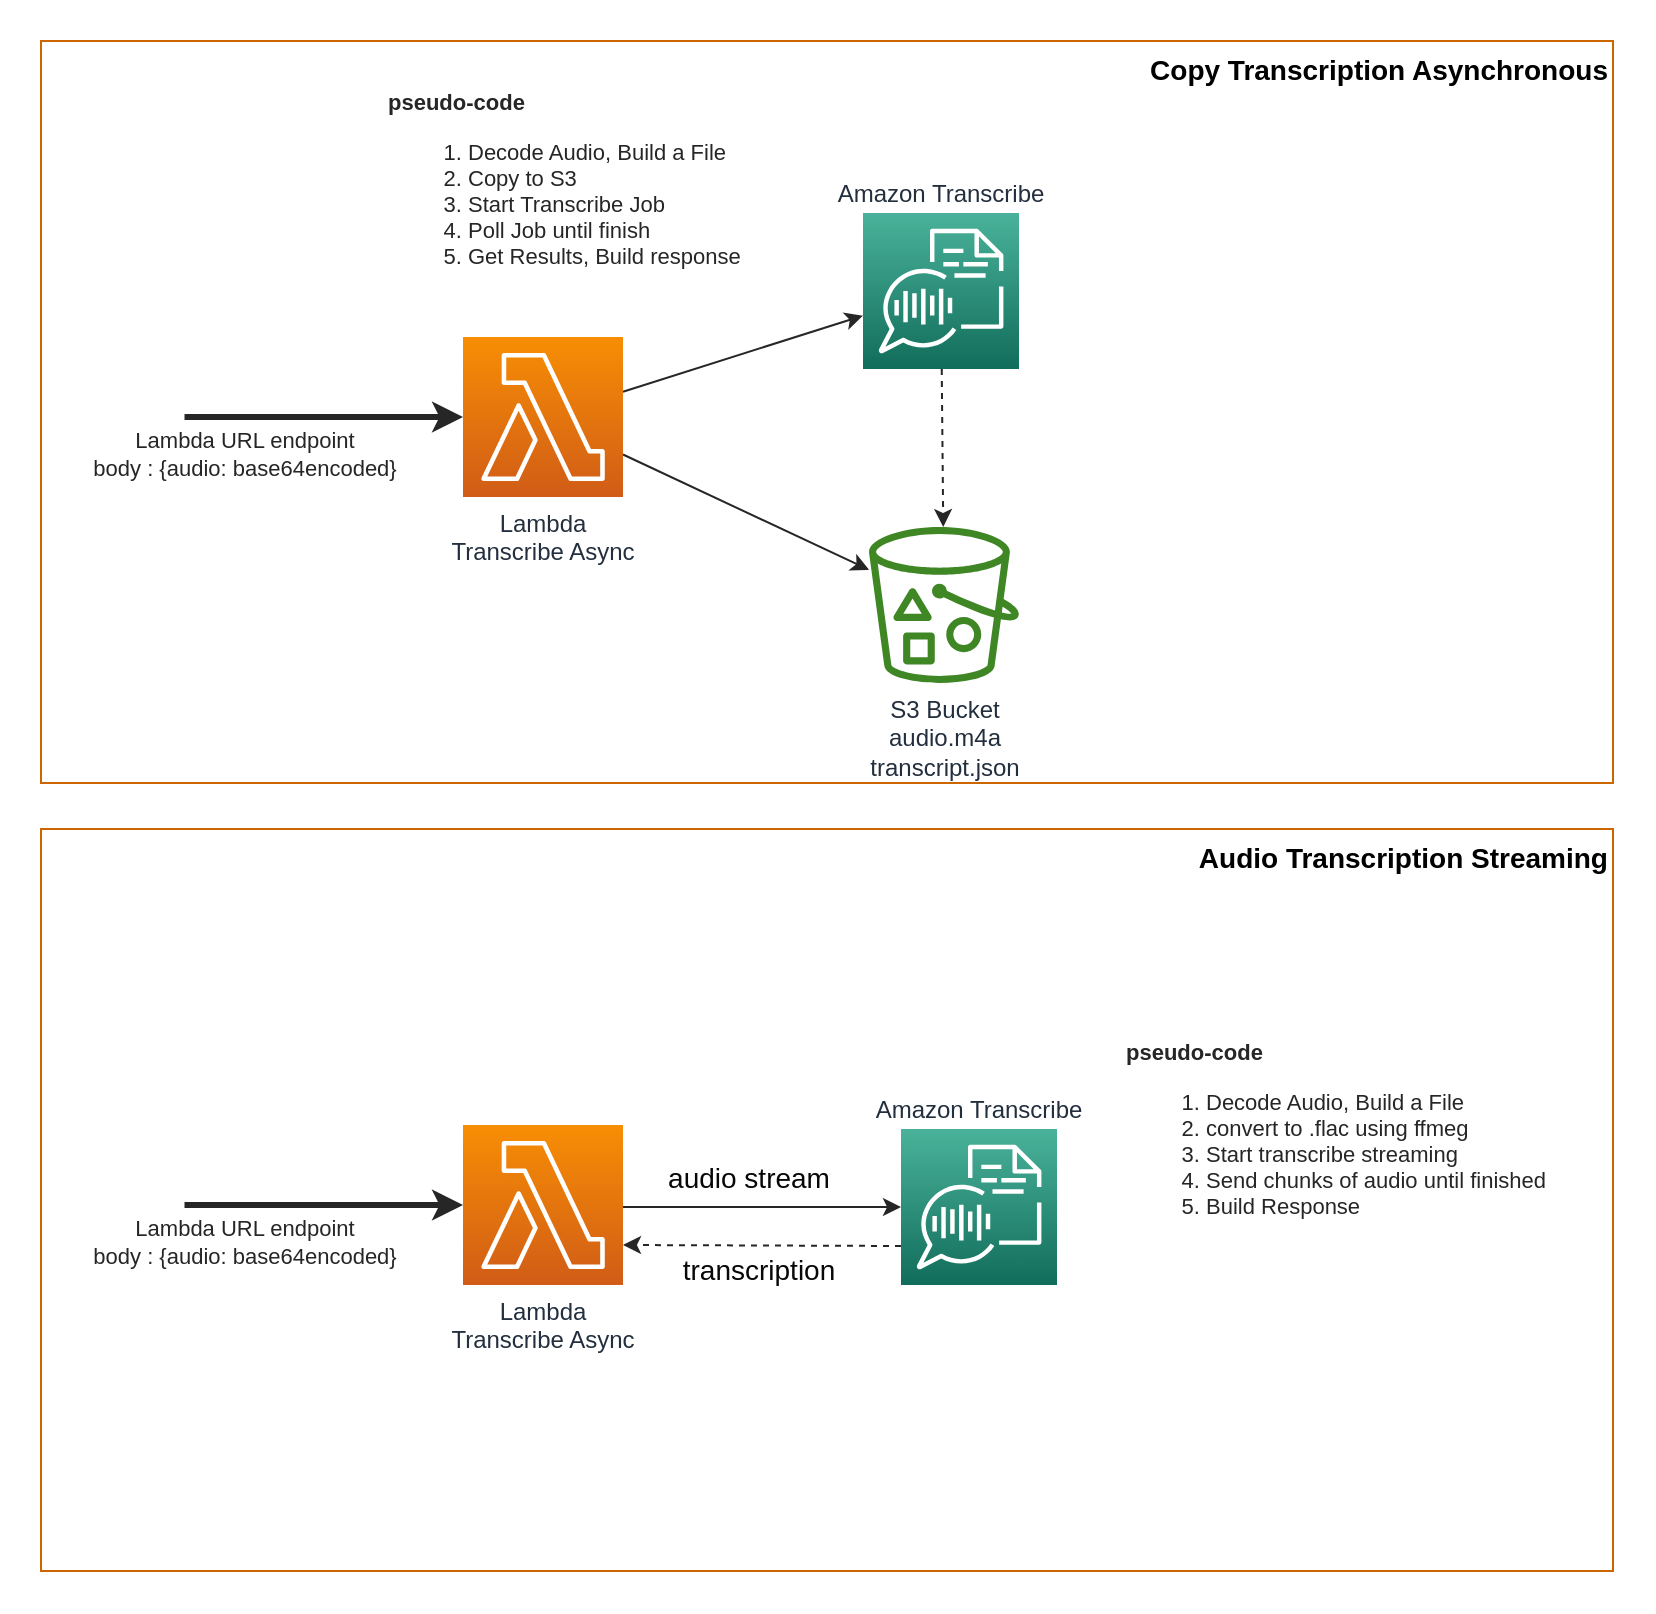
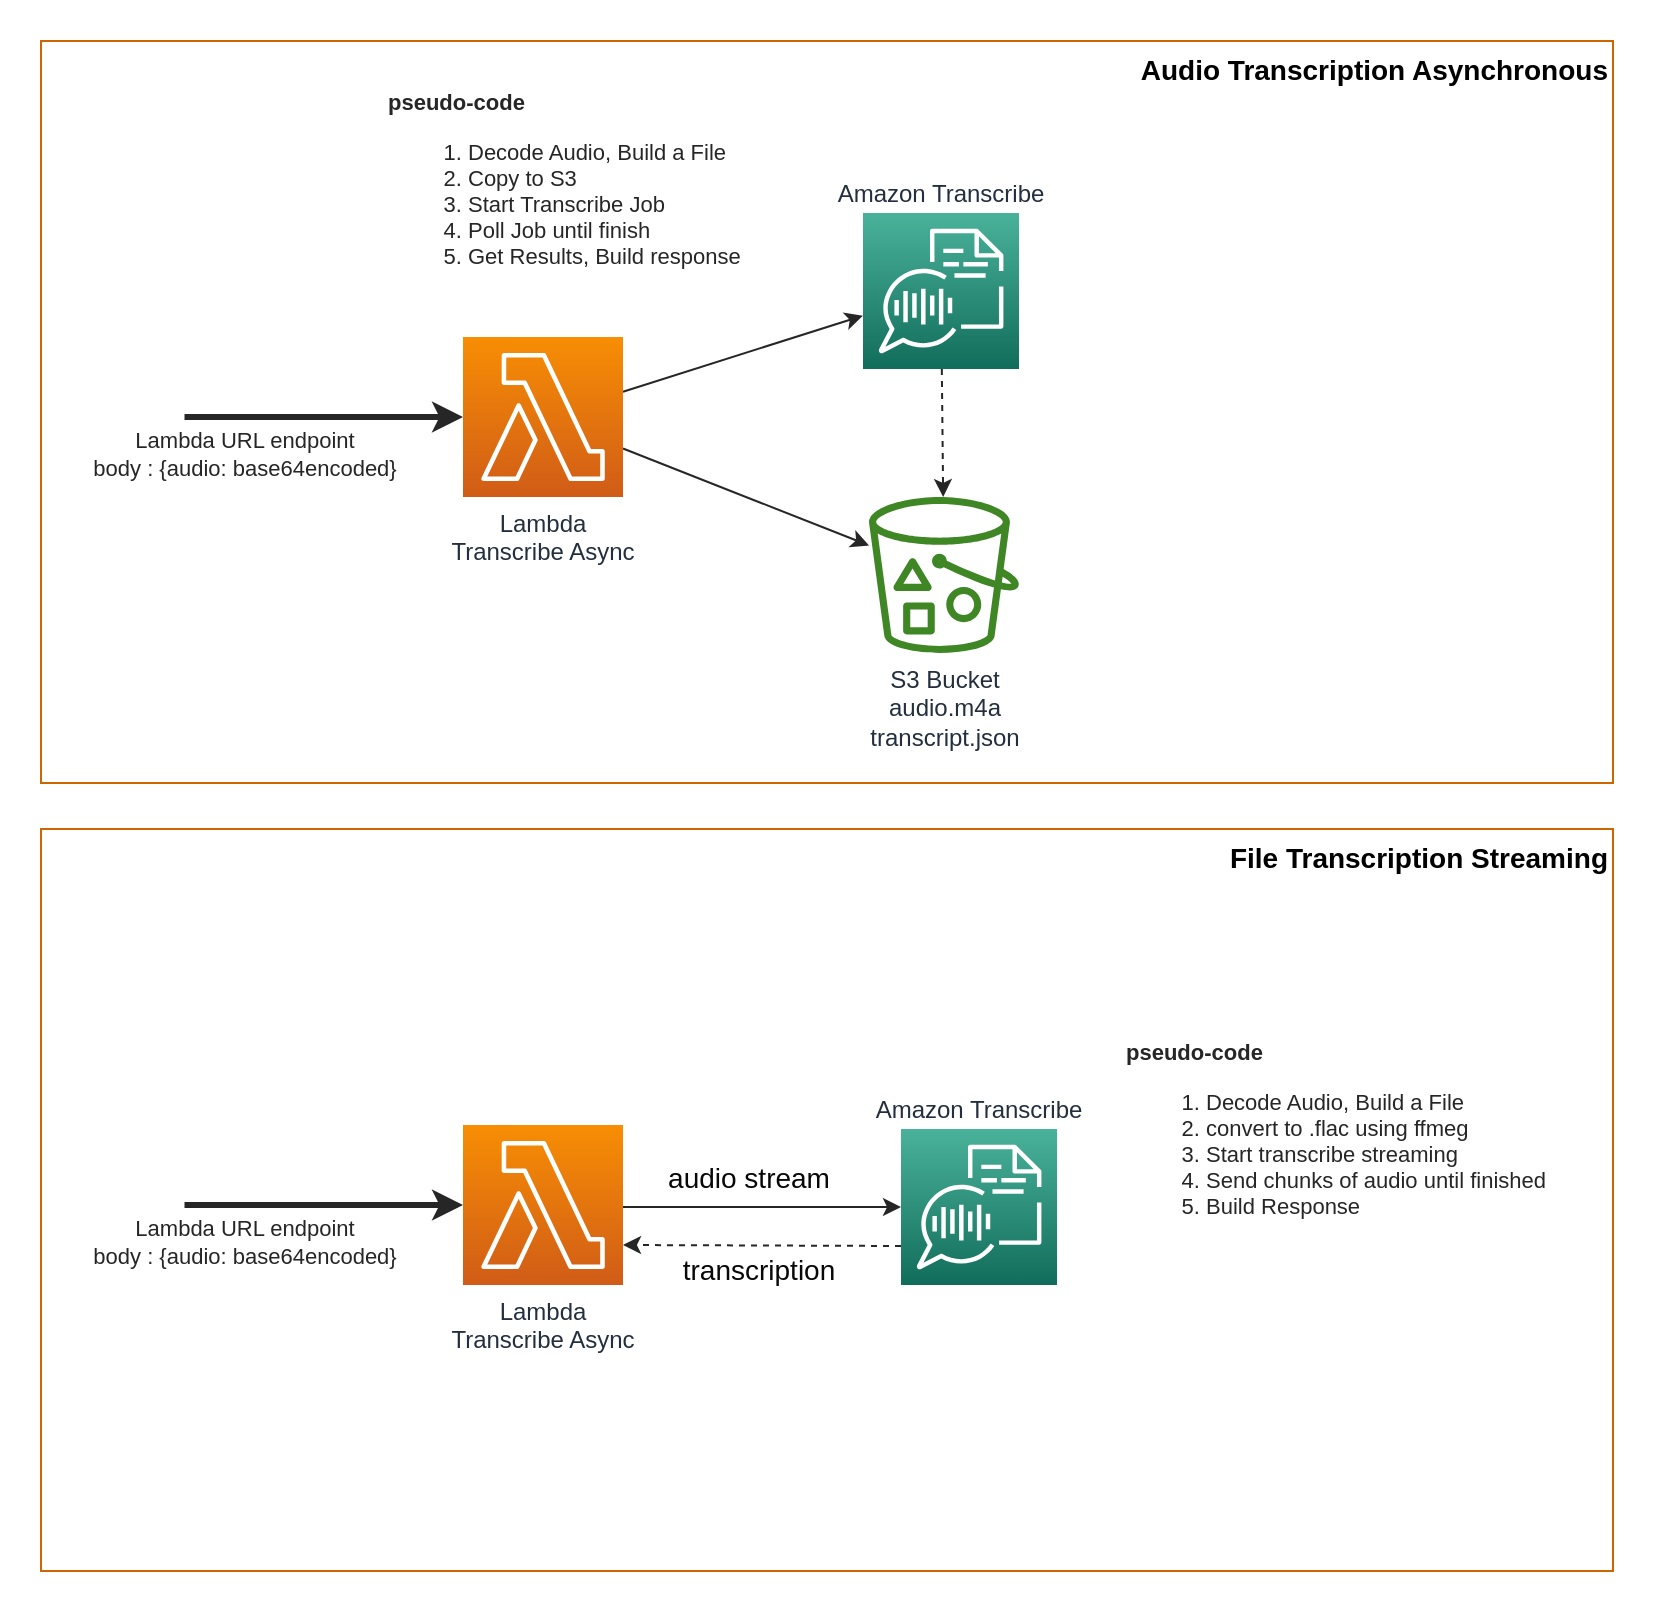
(1381, 72) -> (1376, 72)
(944, 605) -> (944, 575)
(1403, 860) -> (1415, 860)
